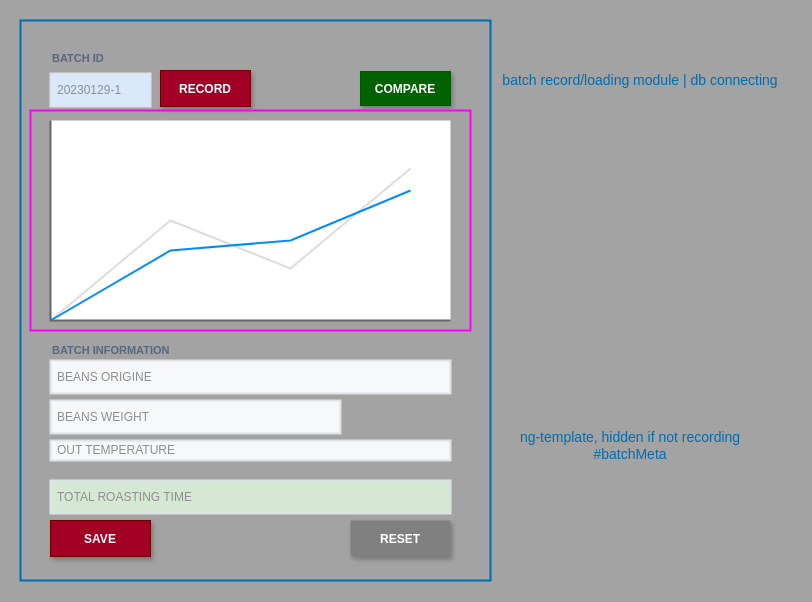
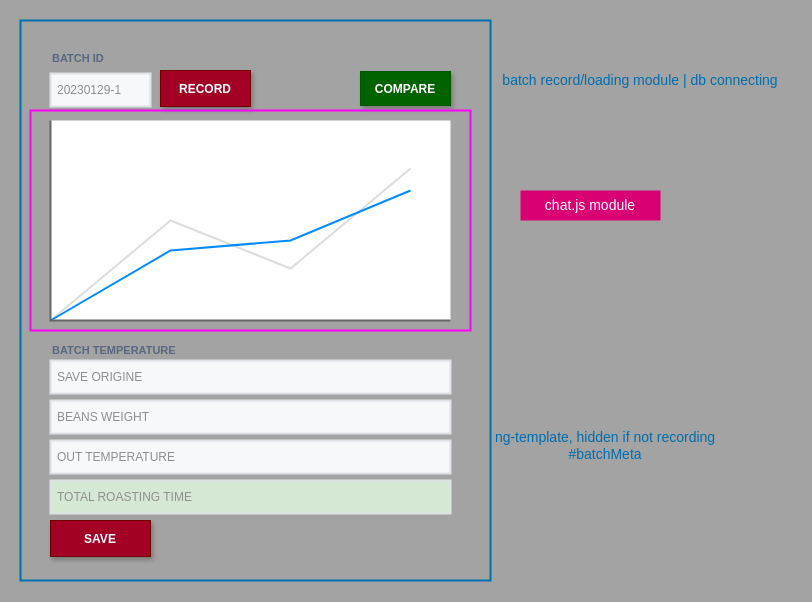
(101, 90) -> (101, 90)
none -> (591, 206)
(103, 351) -> (103, 351)
(100, 378) -> (96, 378)
(196, 417) -> (251, 417)
(631, 446) -> (606, 446)
(251, 451) -> (251, 457)
(401, 539) -> none
